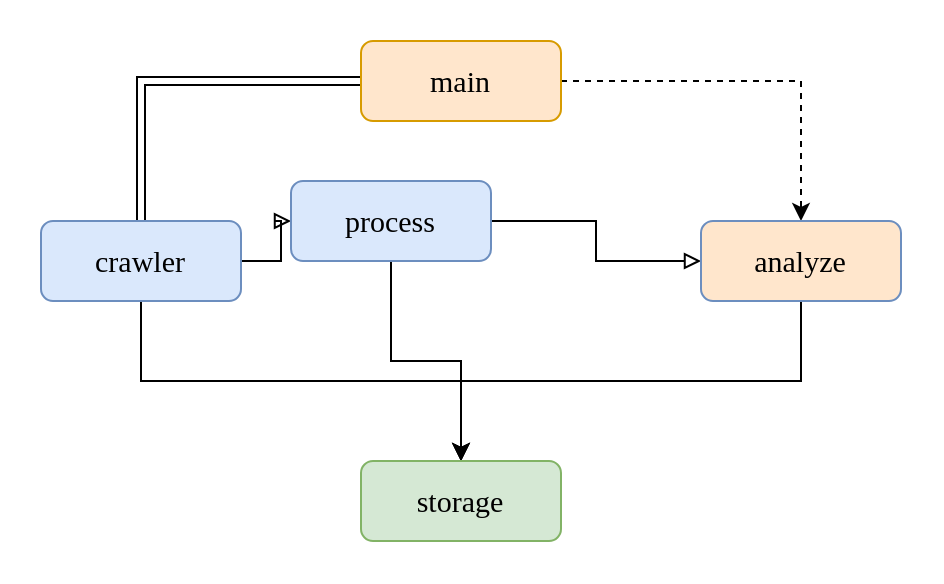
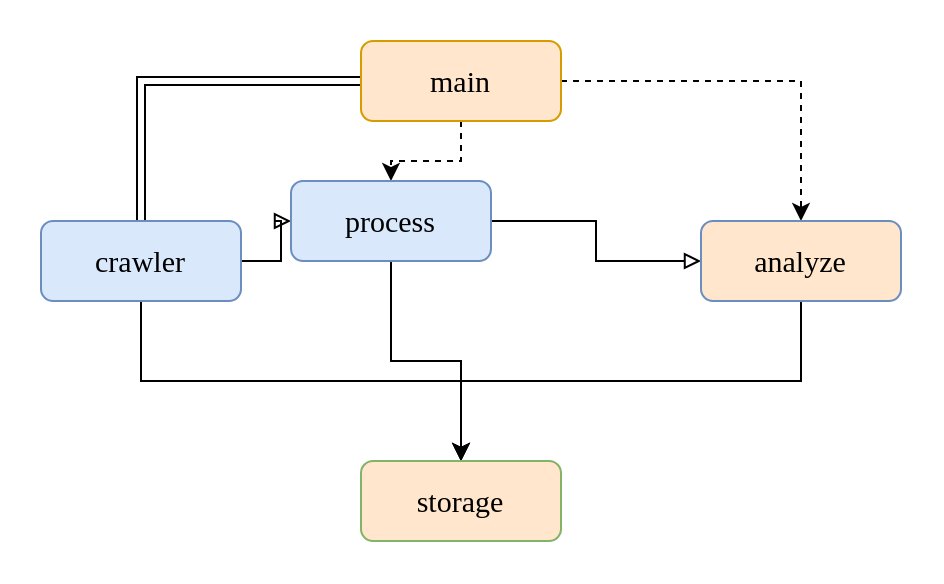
none -> (442, 161)
(461, 501) -> (461, 501)
